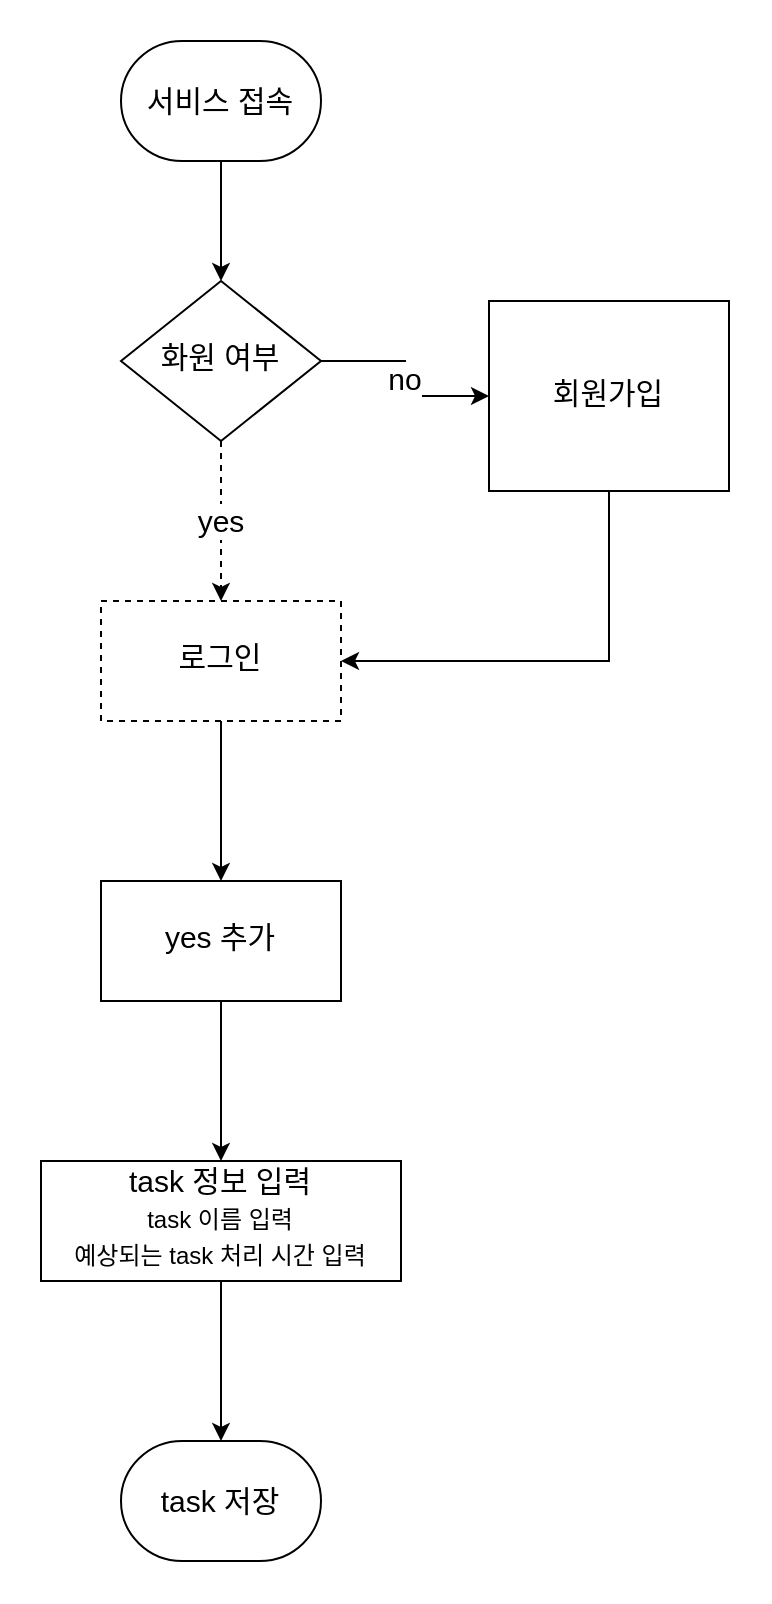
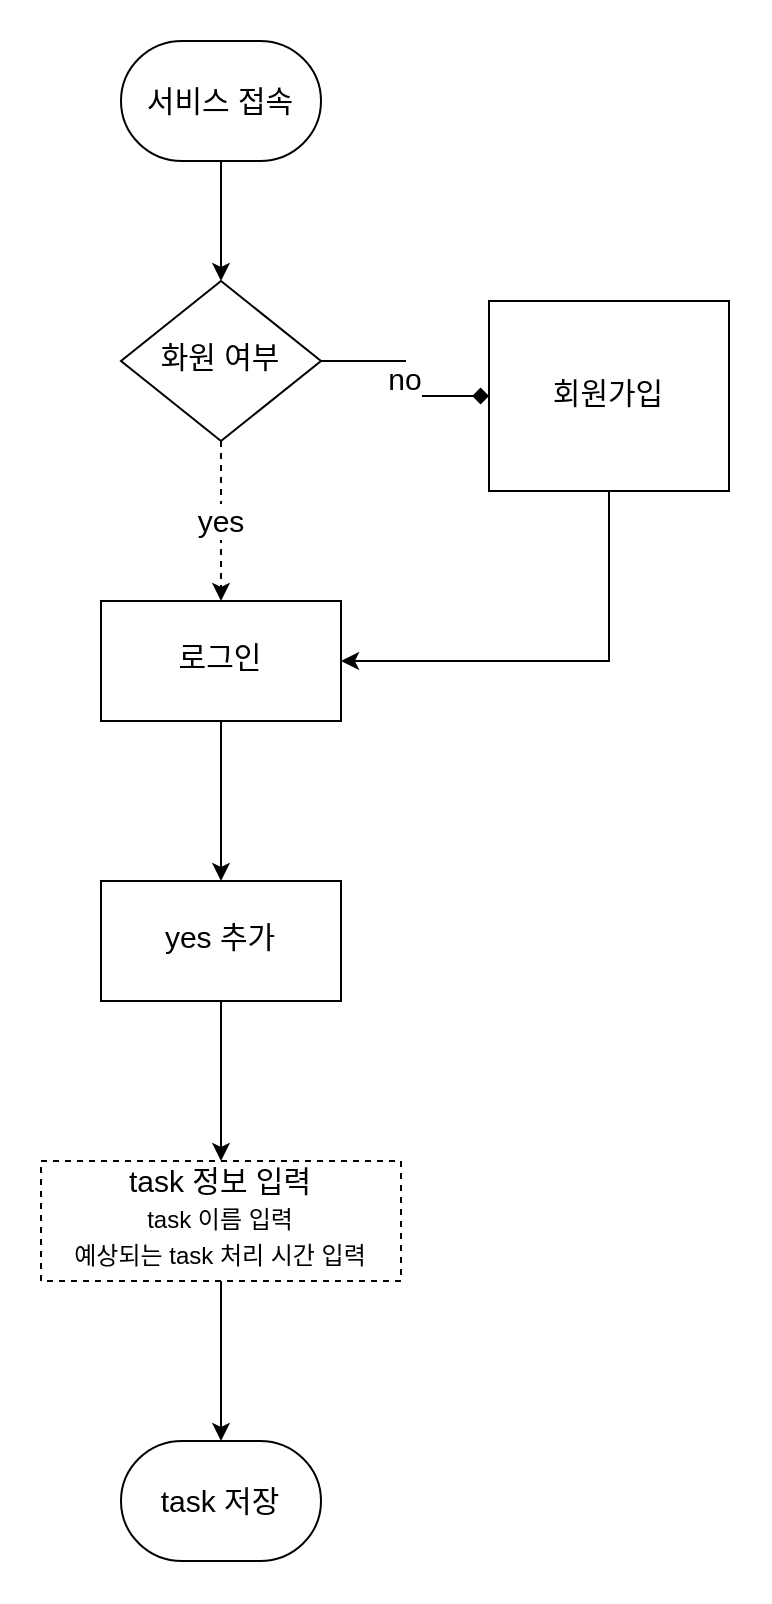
(473, 396) -> (472, 396)
(221, 661) -> (221, 661)
(221, 1221) -> (221, 1221)
